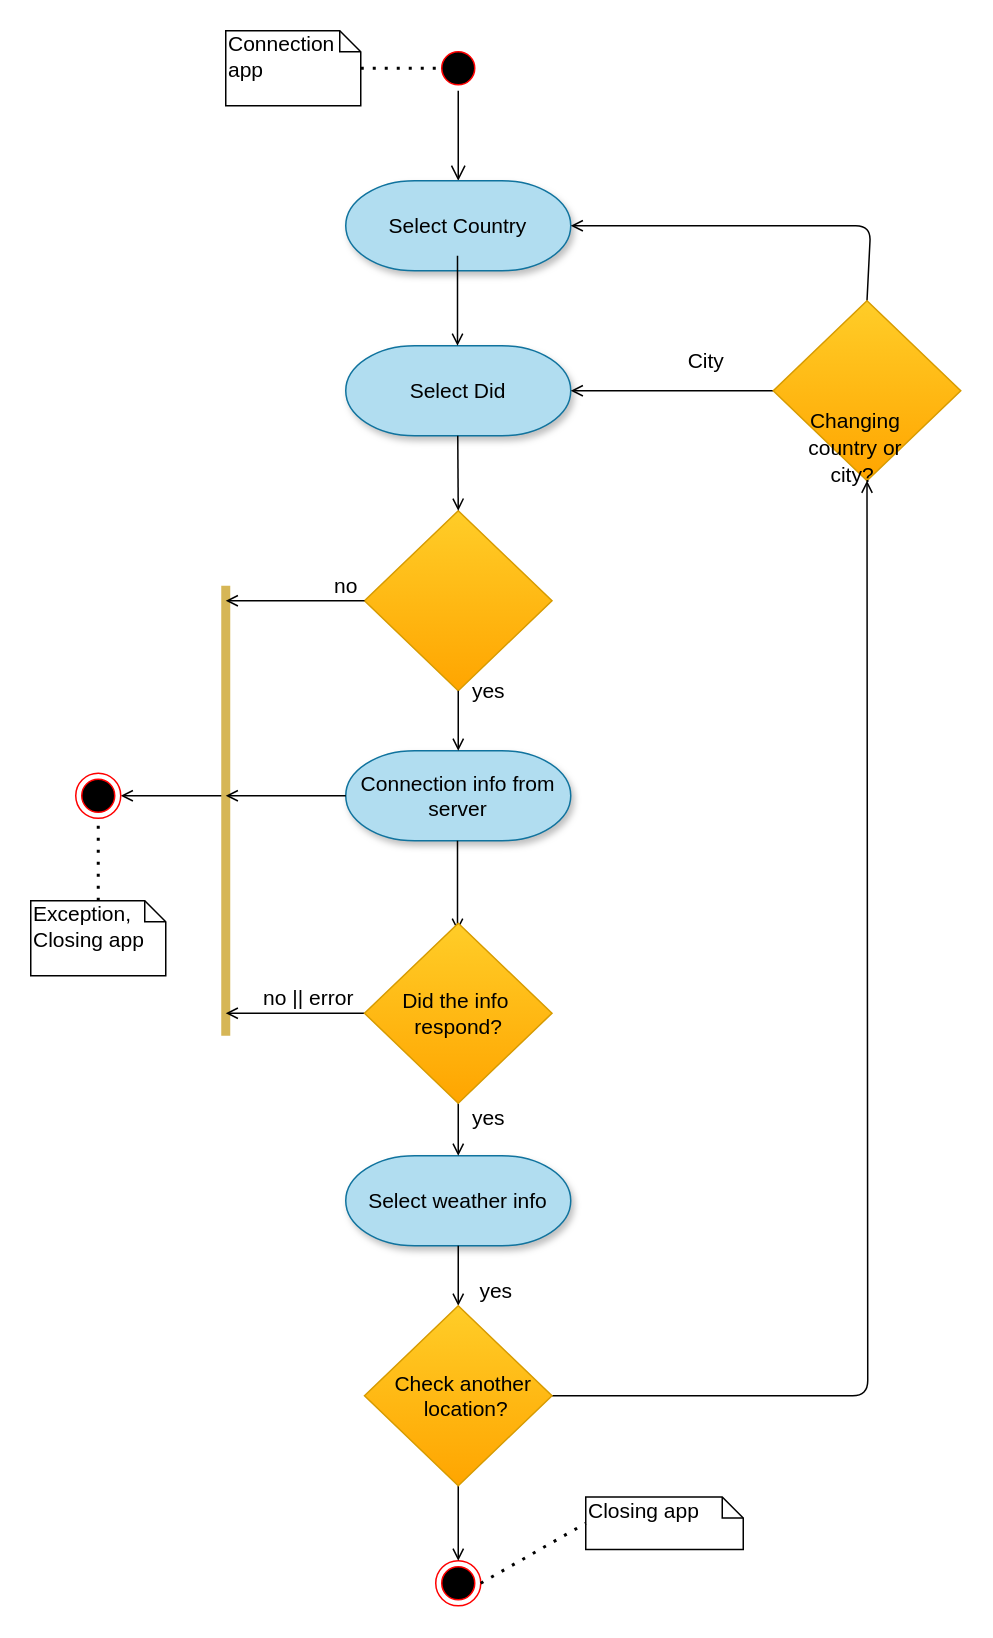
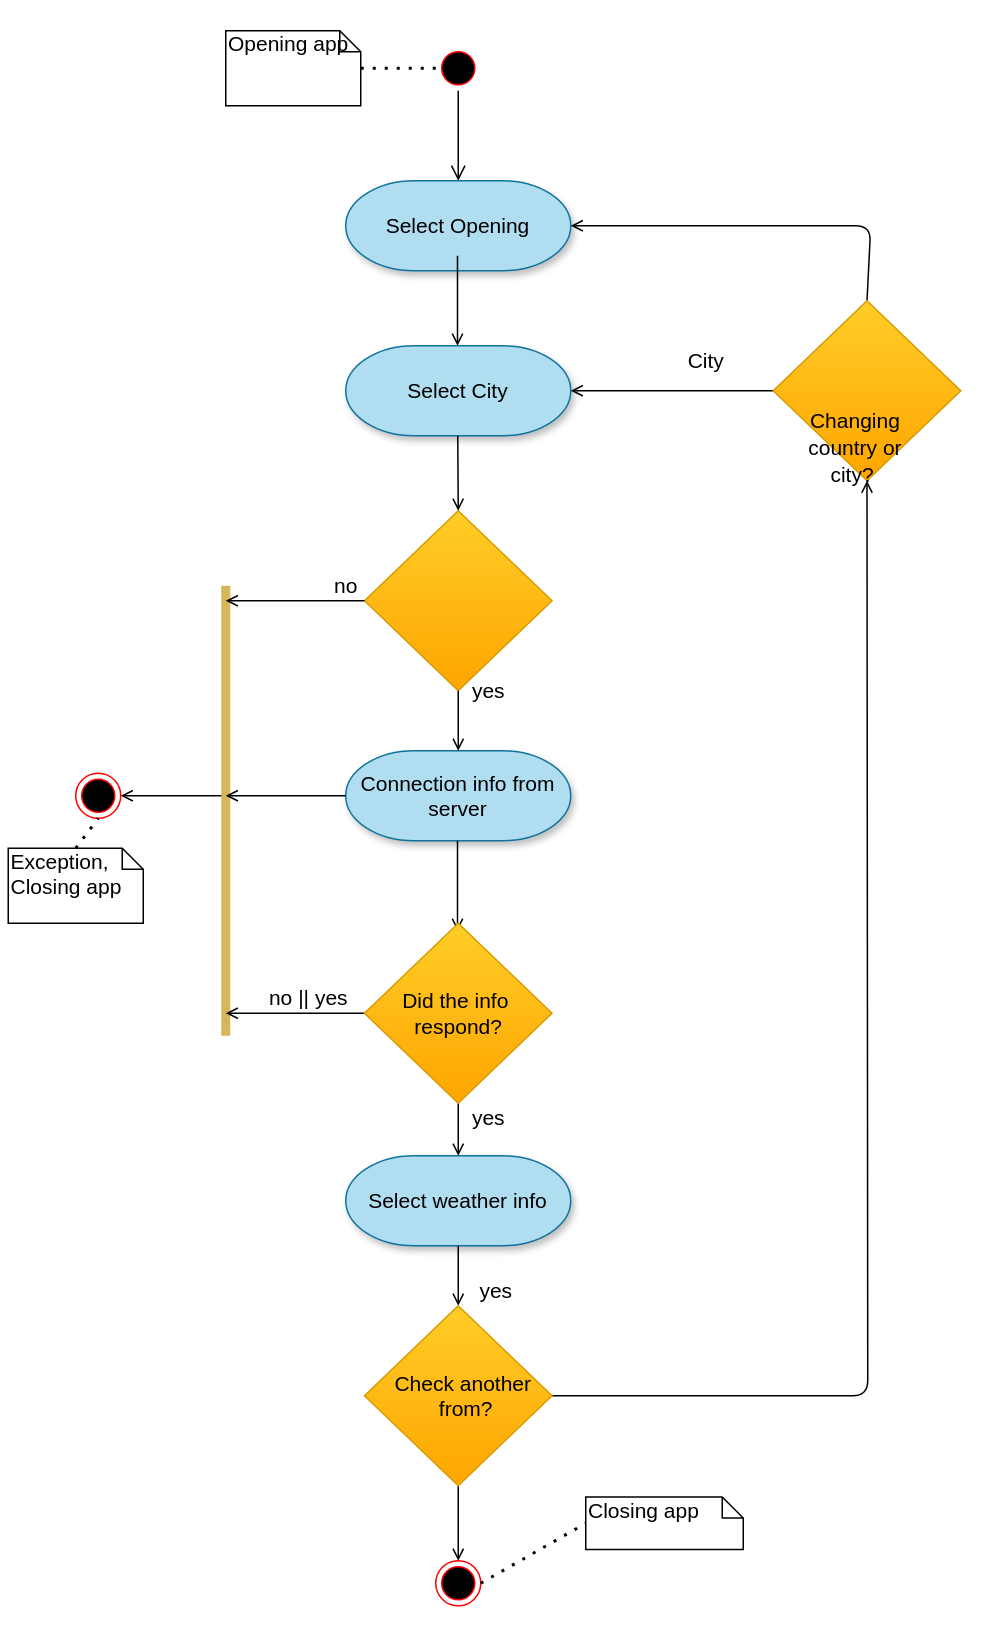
(295, 57) -> (288, 45)
(458, 226) -> (458, 226)
(458, 391) -> (458, 391)
(98, 938) -> (76, 886)
(309, 998) -> (309, 998)
(464, 1396) -> (464, 1396)
